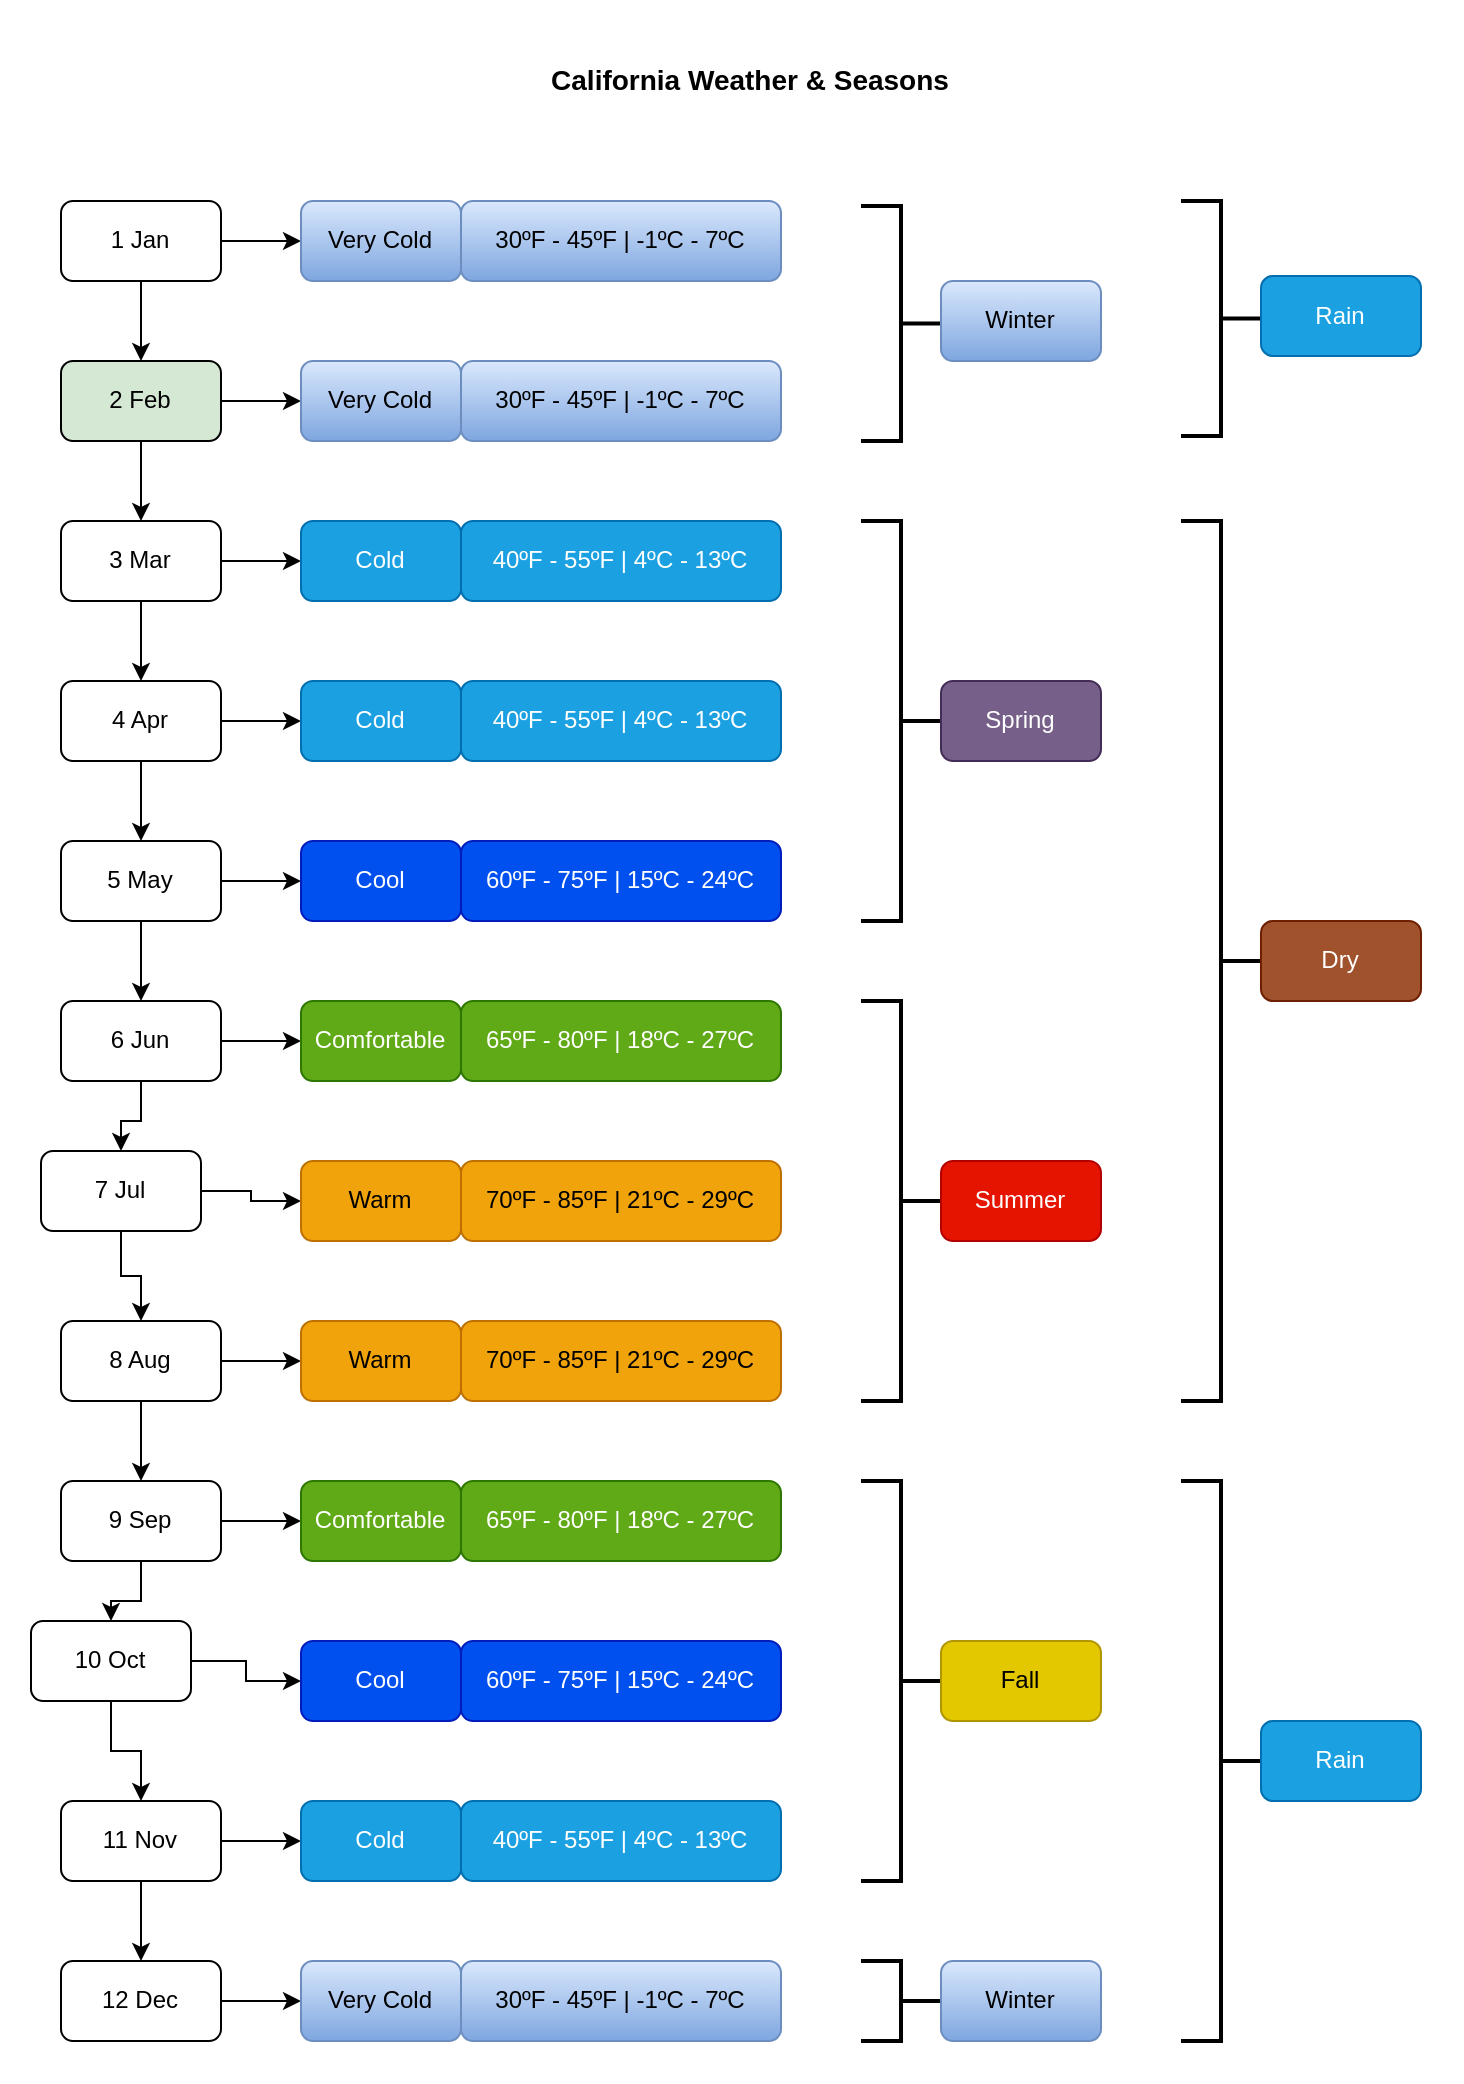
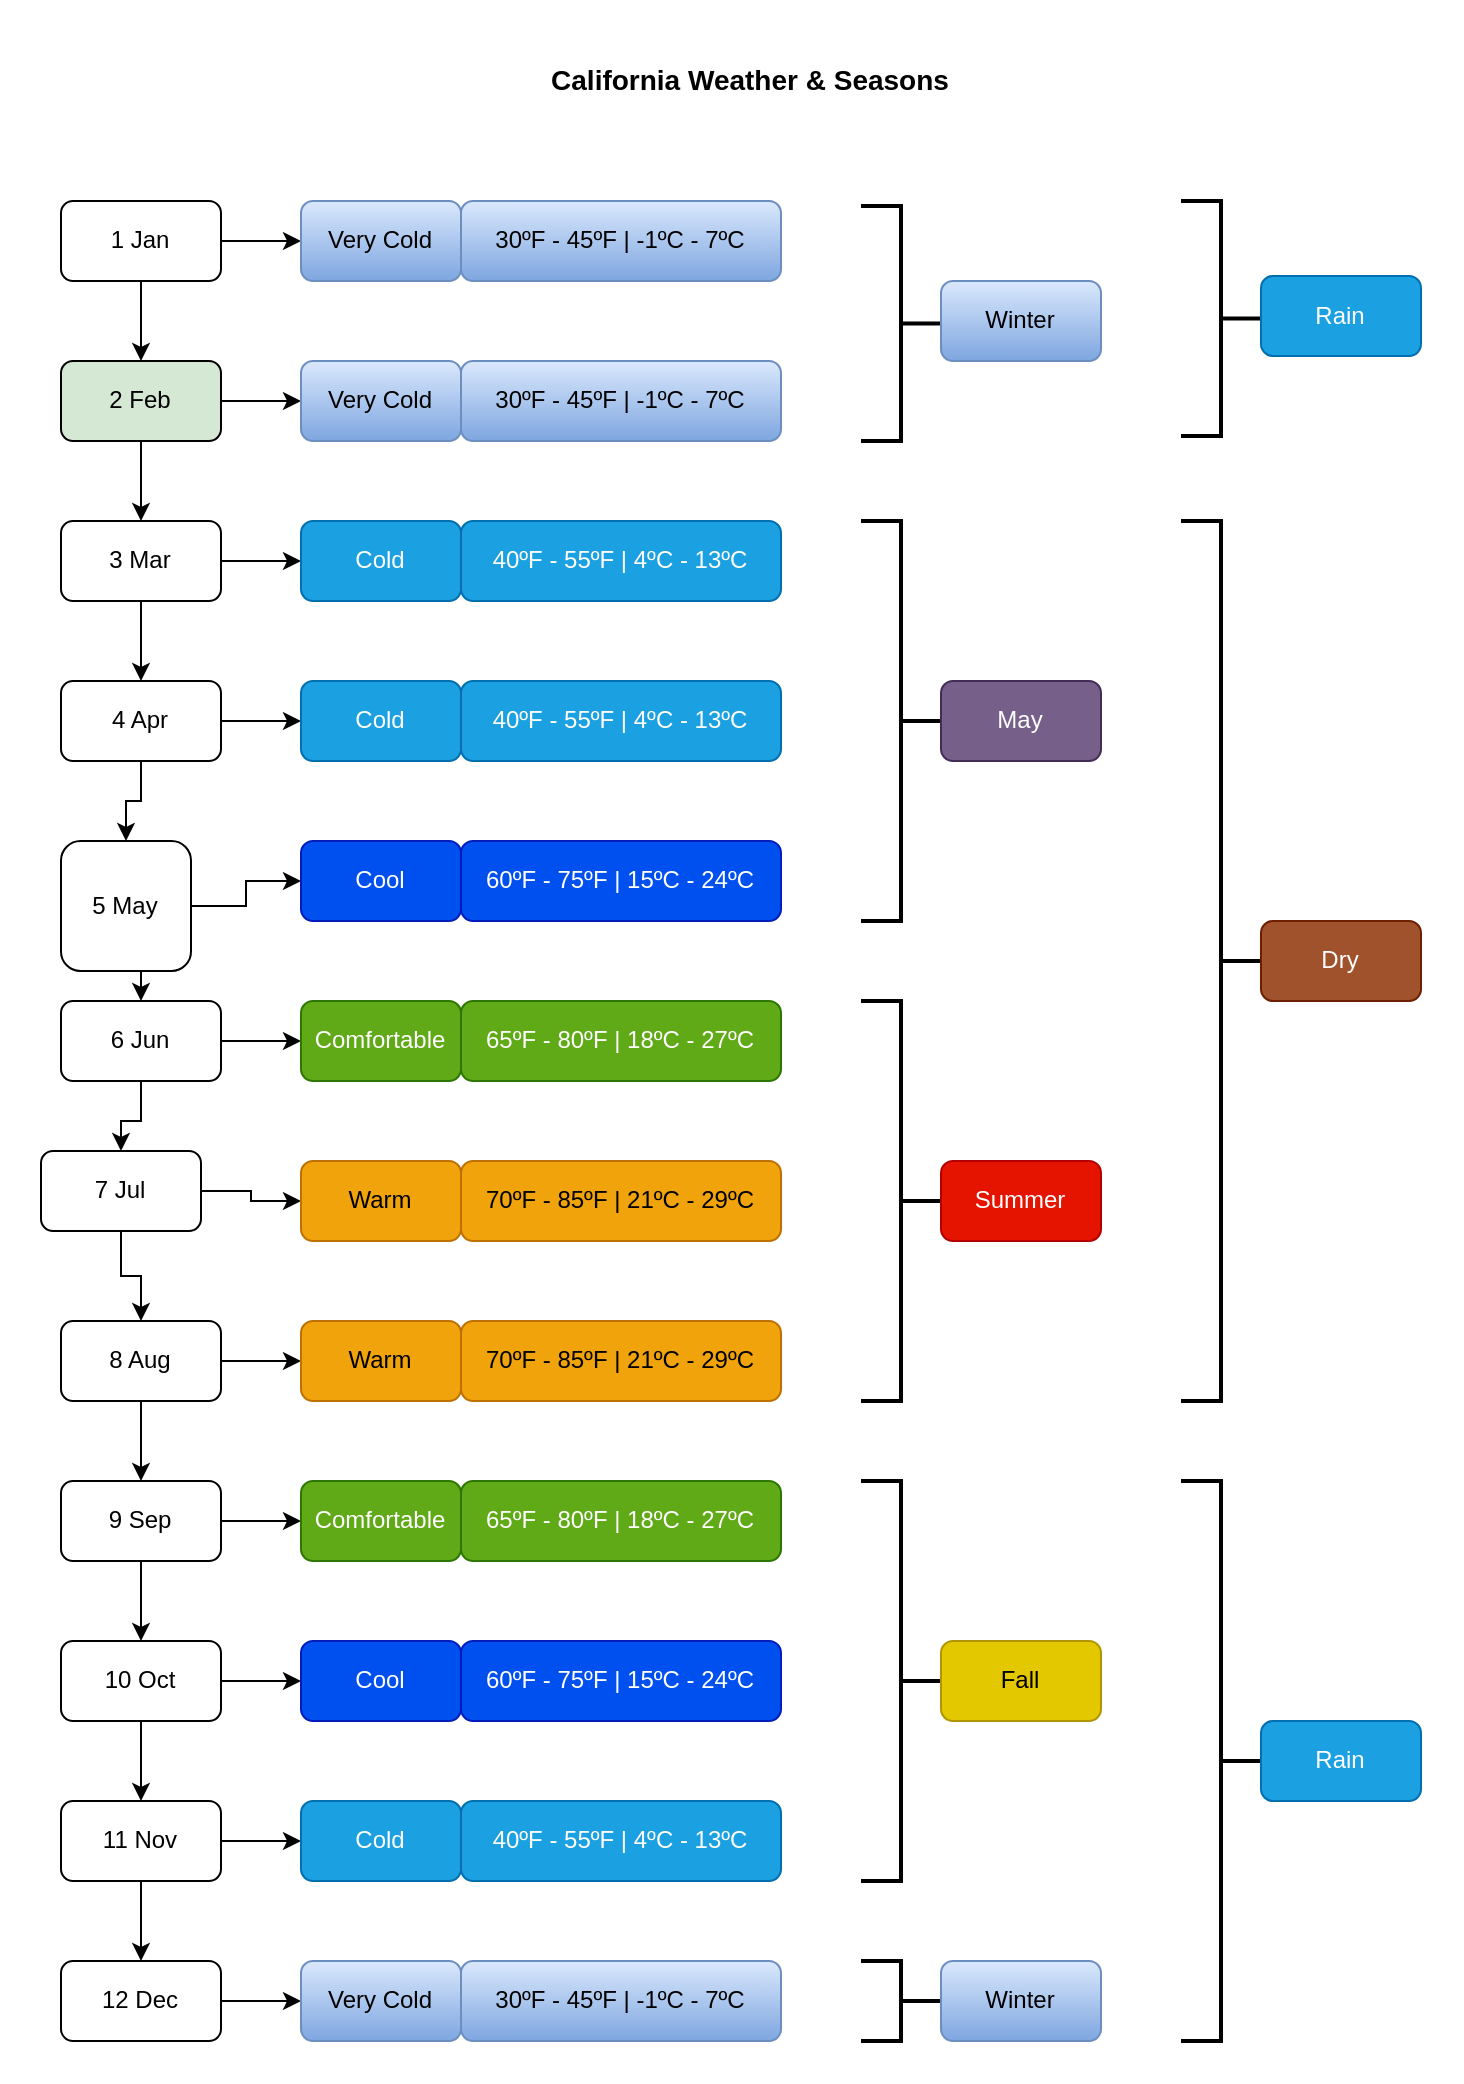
(1021, 721) -> (1021, 721)
(141, 881) -> (126, 906)
(111, 1661) -> (141, 1681)
